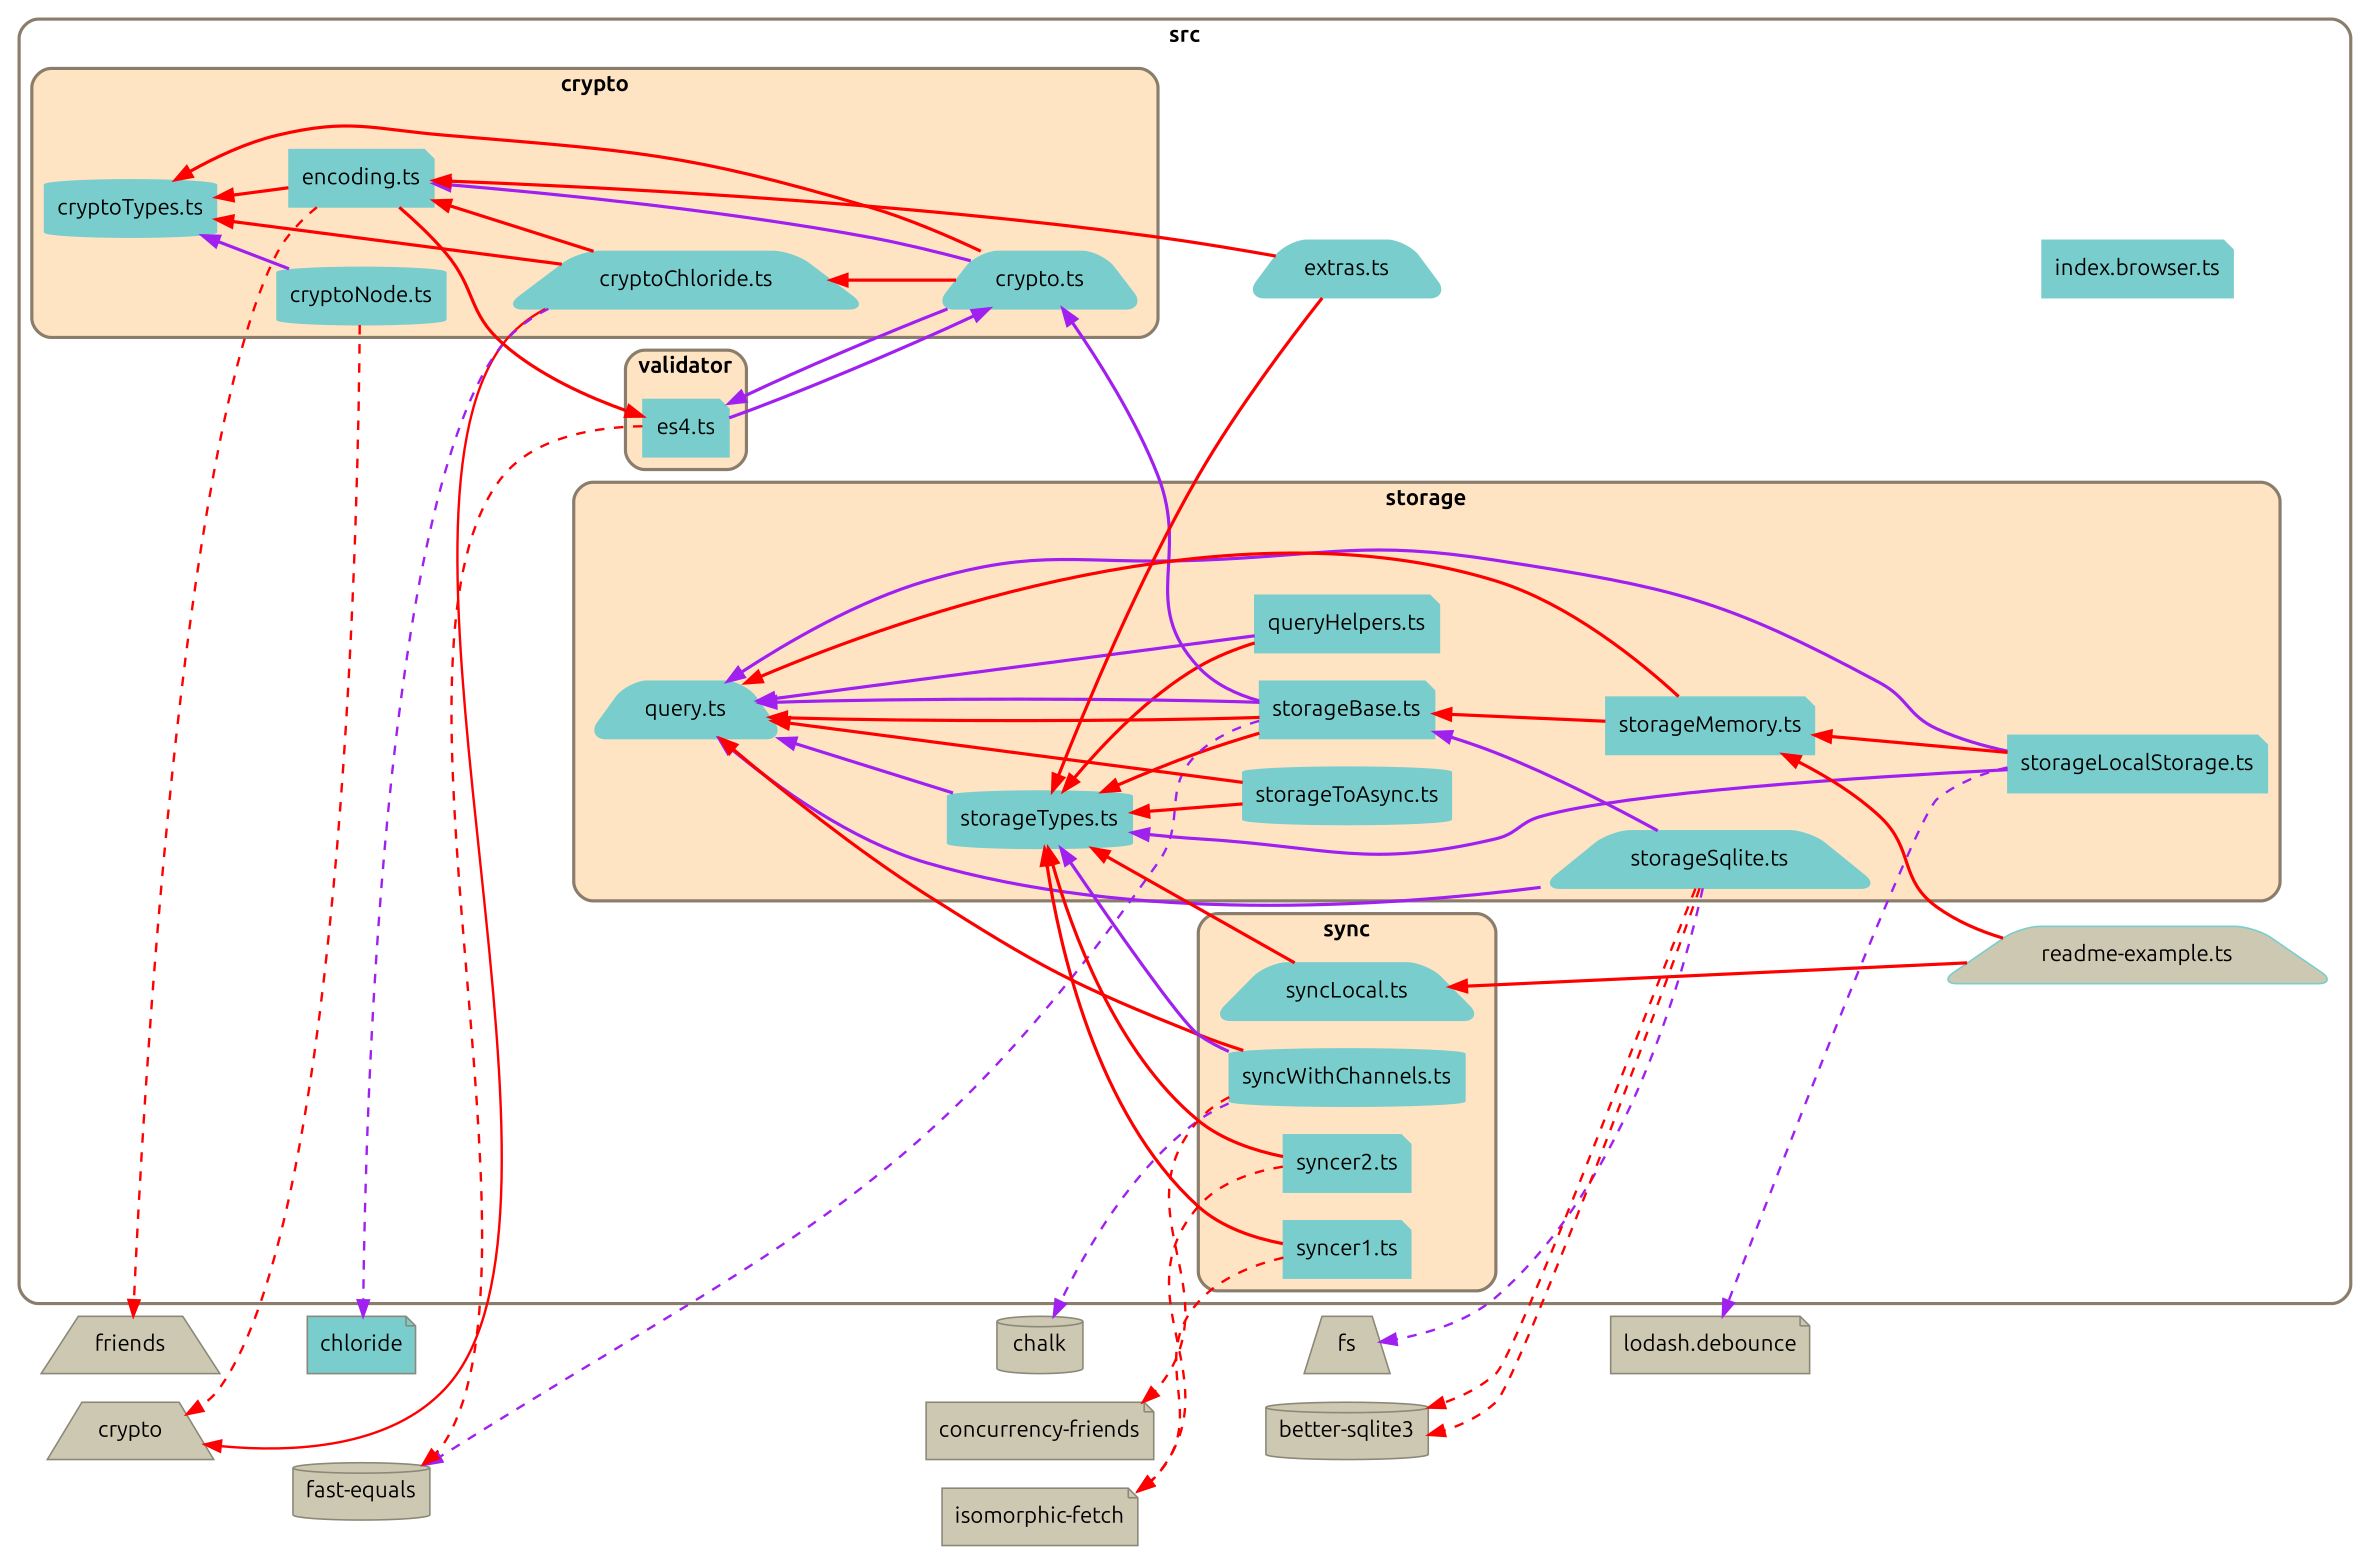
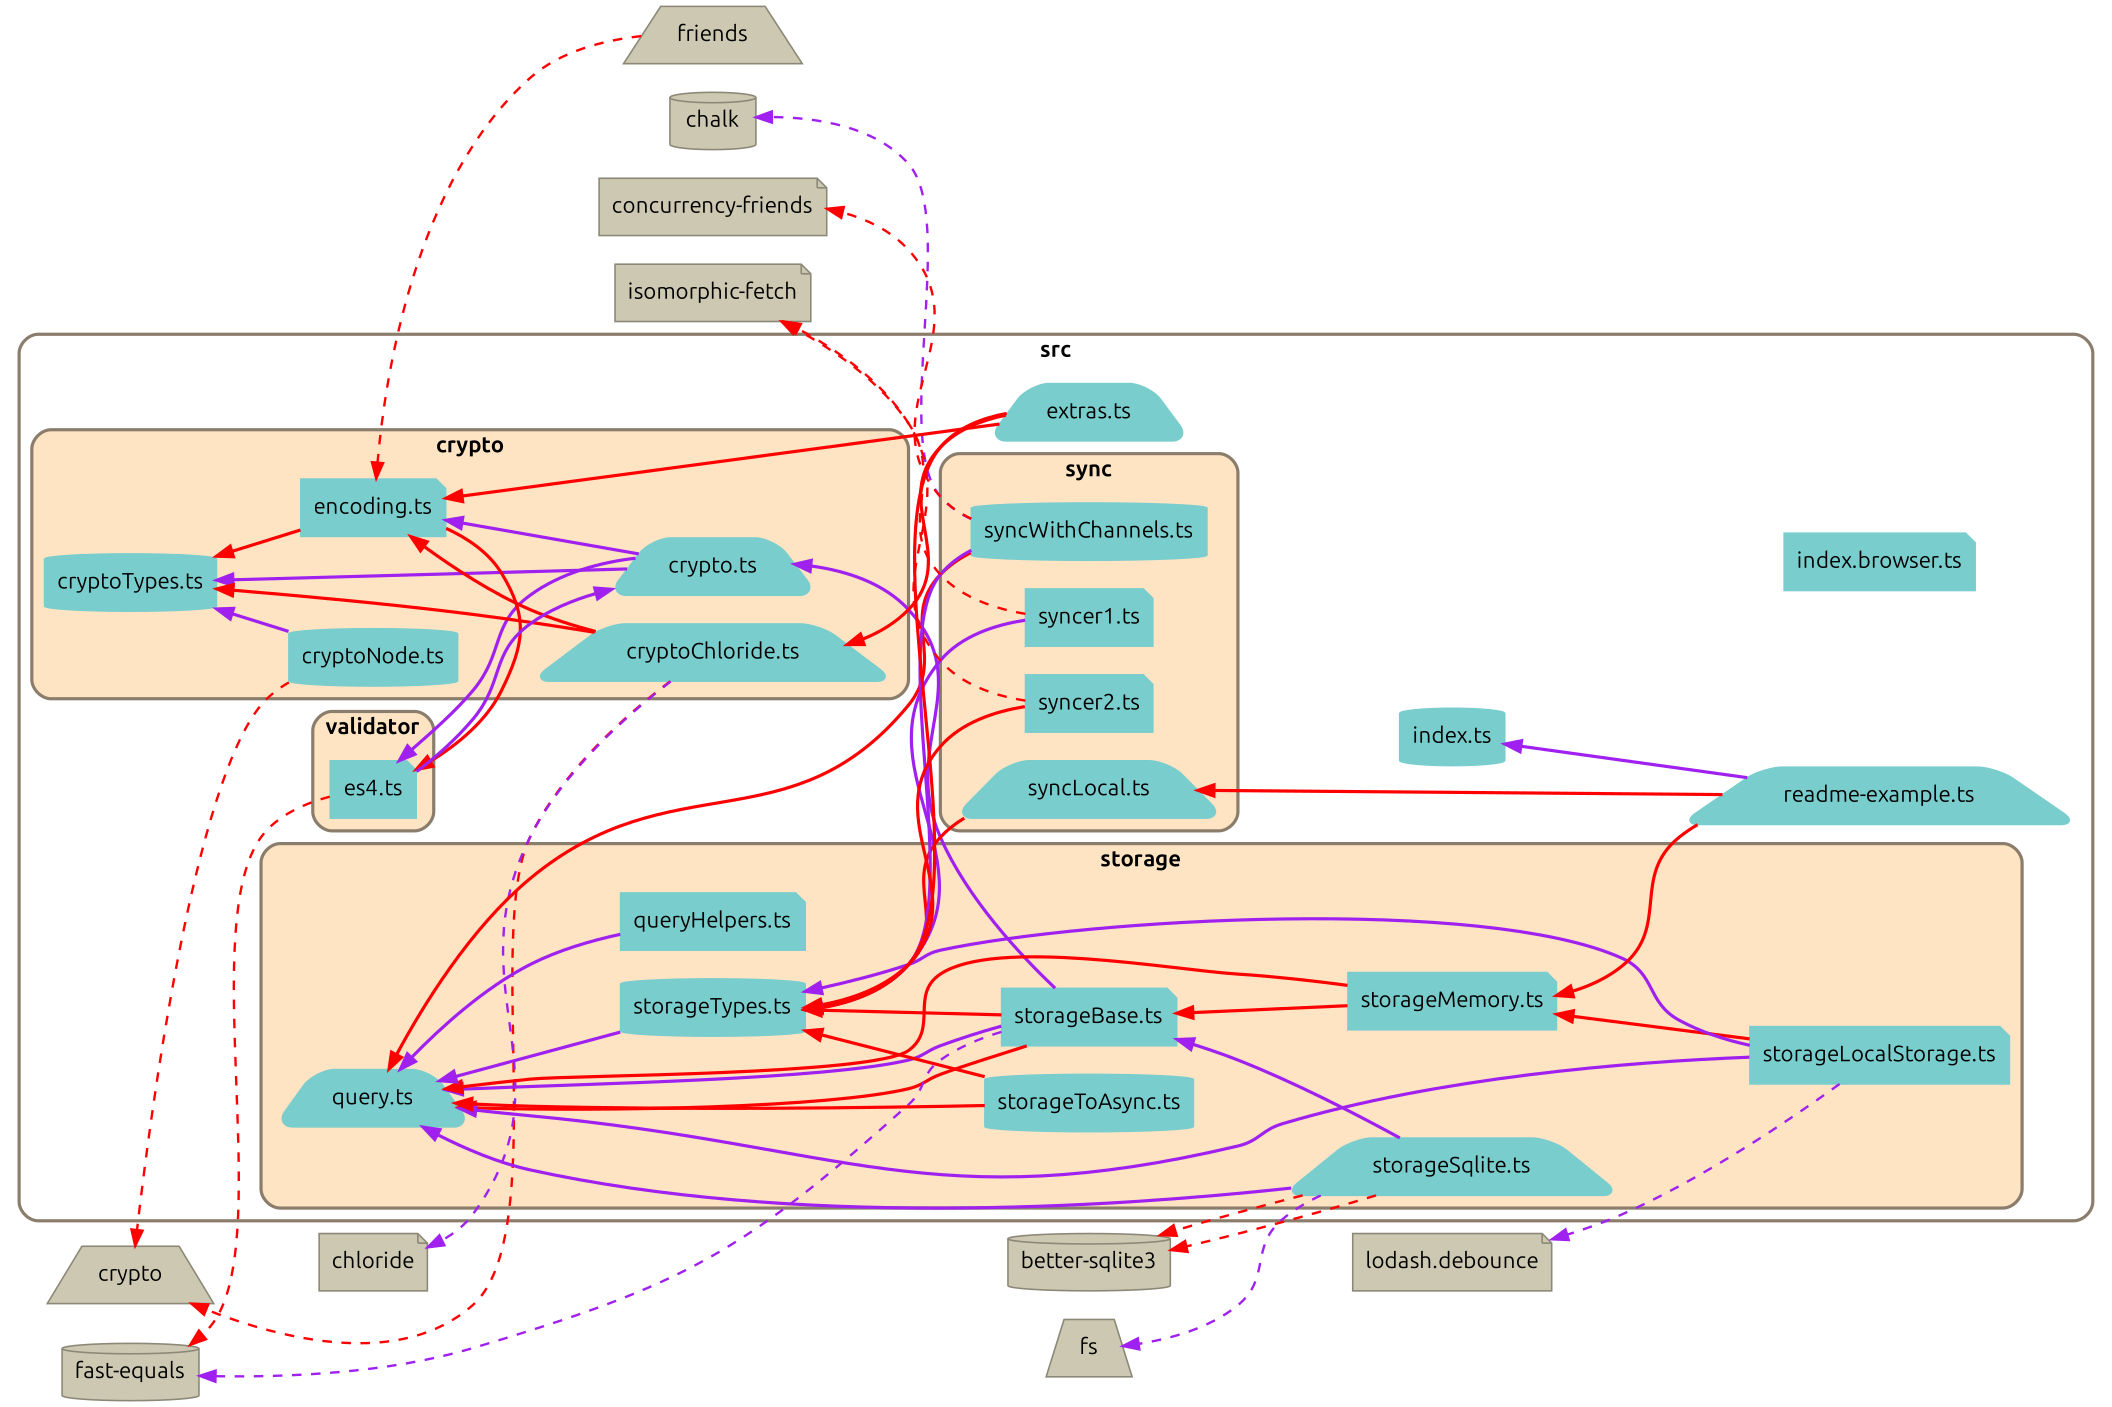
(588, 148) -> (430, 574)
(902, 280) -> (925, 579)
(1164, 690) -> none
none -> (1452, 737)
(176, 741) -> (444, 200)
(2138, 955) -> (1880, 796)
(490, 959) -> (511, 1181)
(1115, 1091) -> (914, 764)
(361, 1345) -> (373, 1262)
